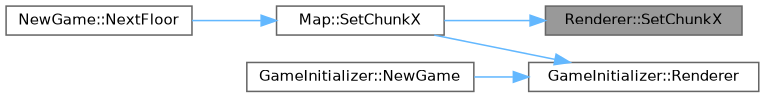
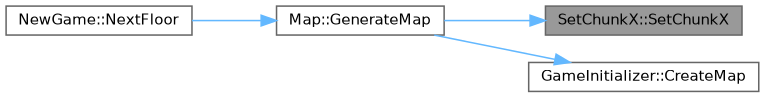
(360, 21) -> (360, 21)
(644, 21) -> (644, 21)
(360, 77) -> none
(644, 77) -> (644, 77)
